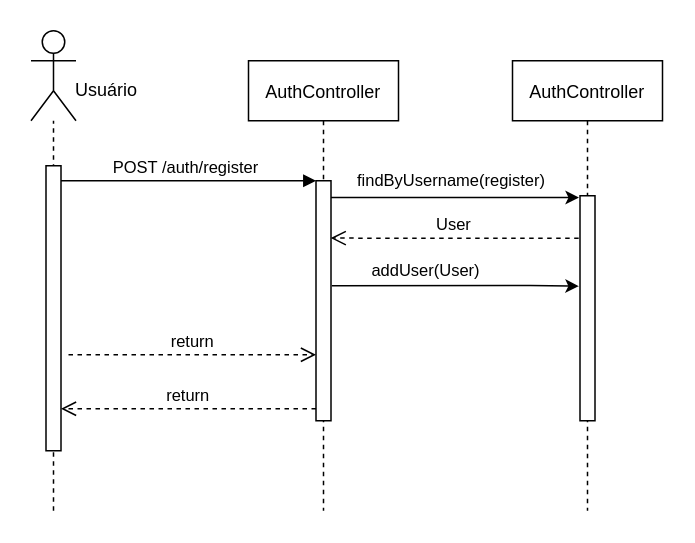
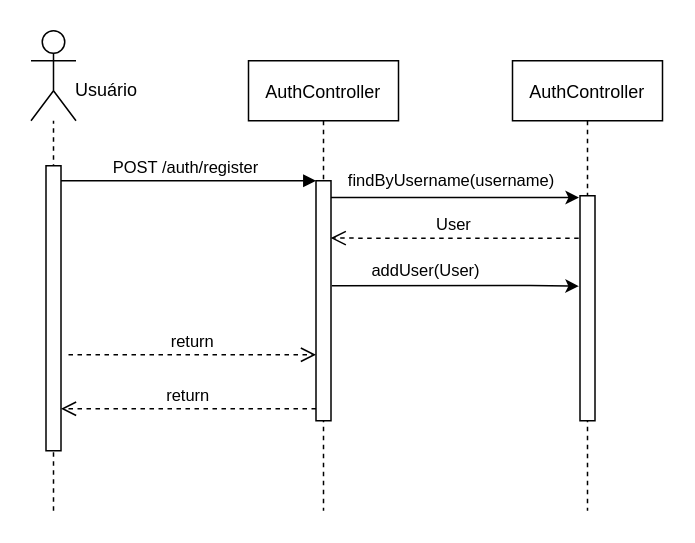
(452, 181) -> (452, 181)
